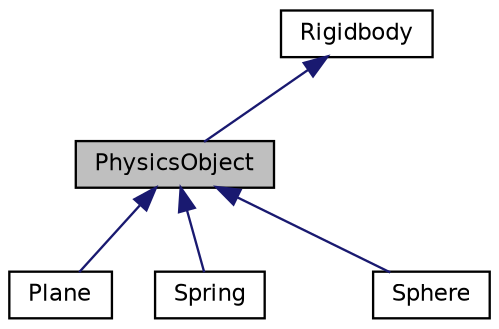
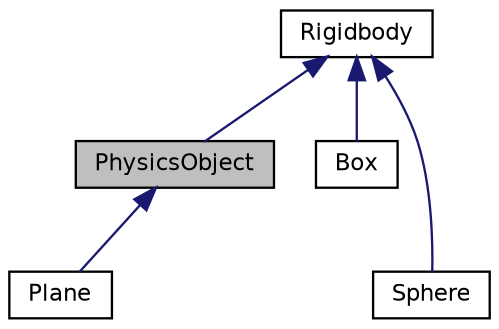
none -> (357, 164)
(314, 235) -> (425, 170)
(210, 295) -> none
